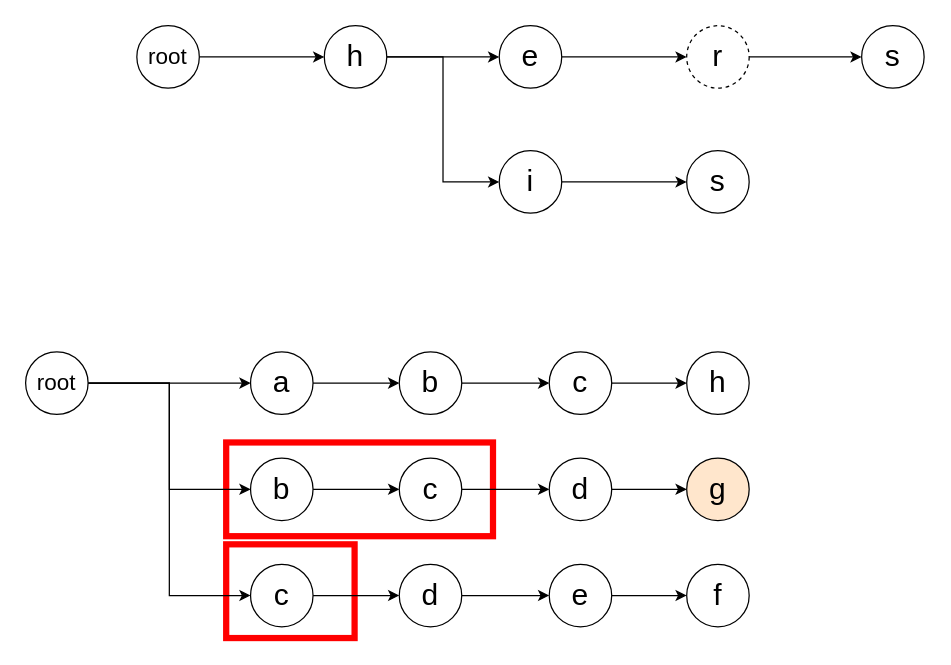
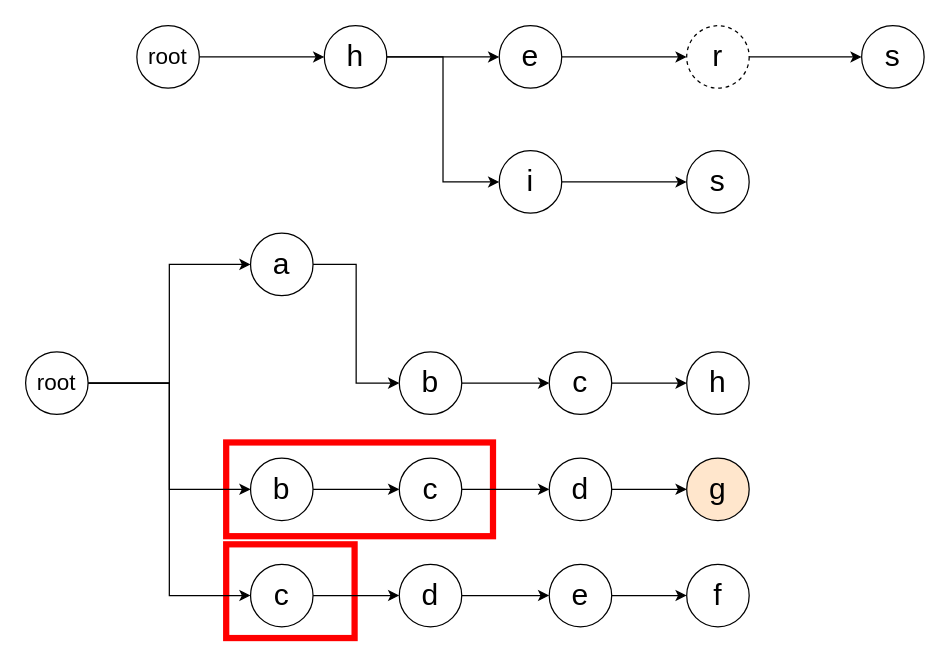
(282, 383) -> (282, 264)
